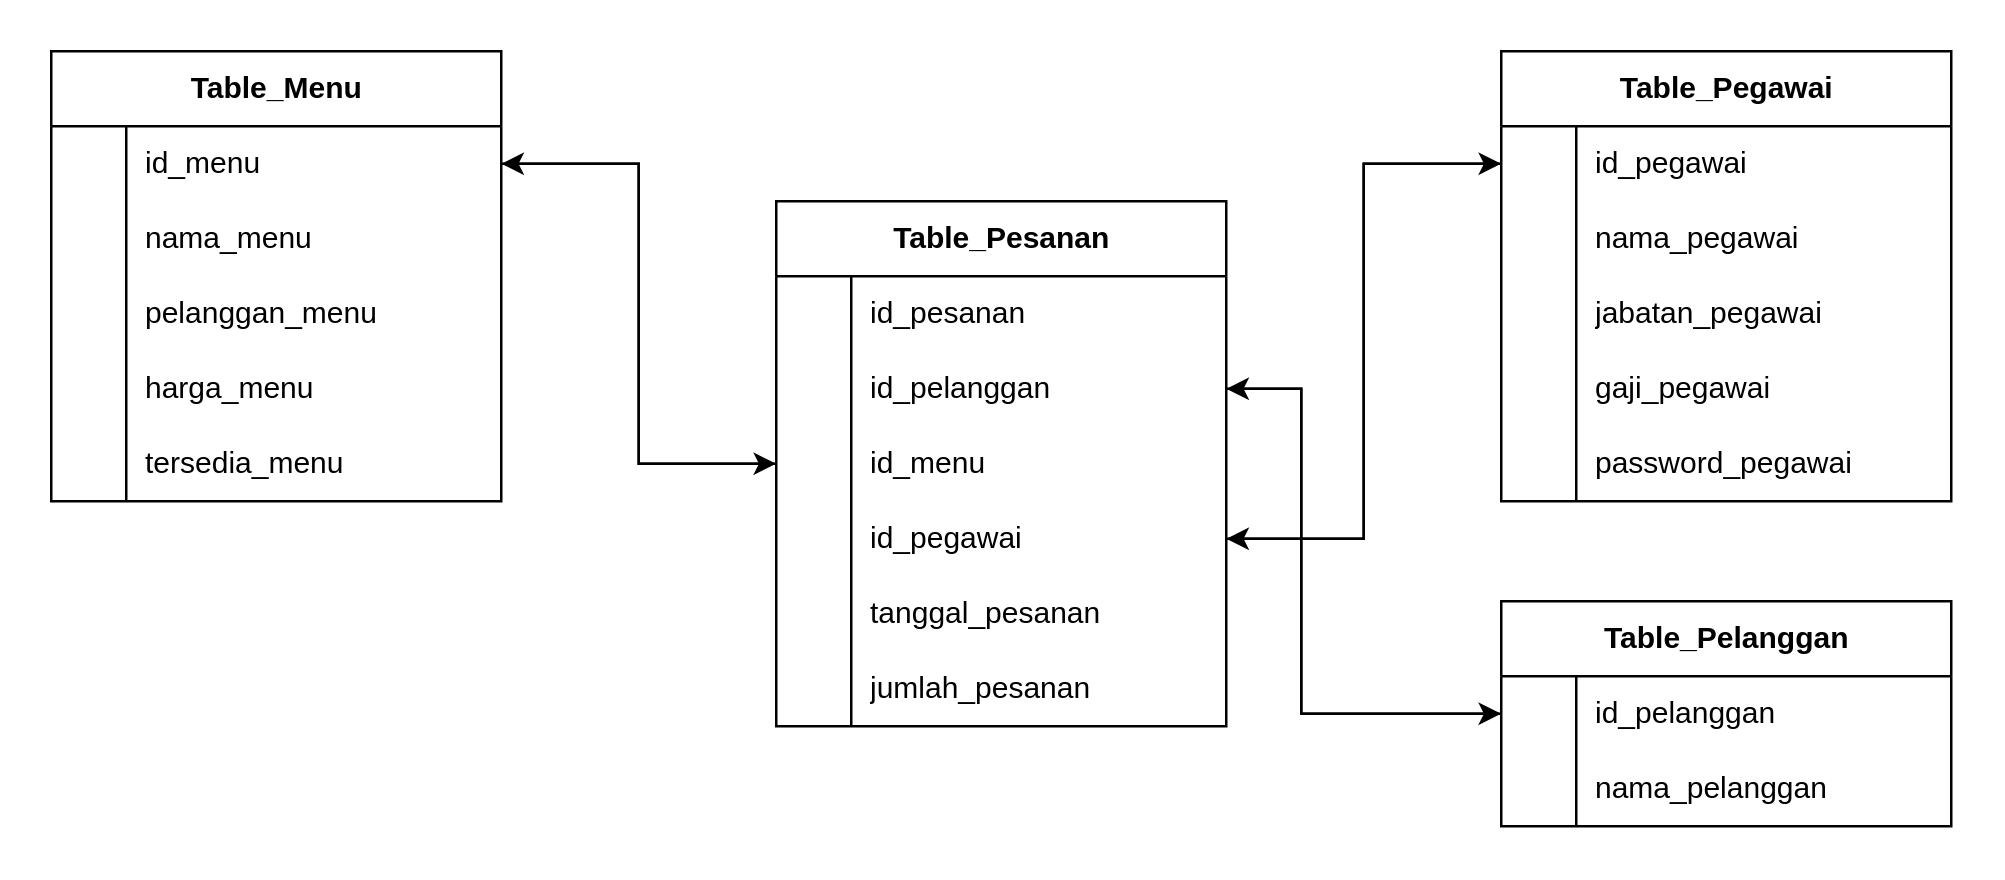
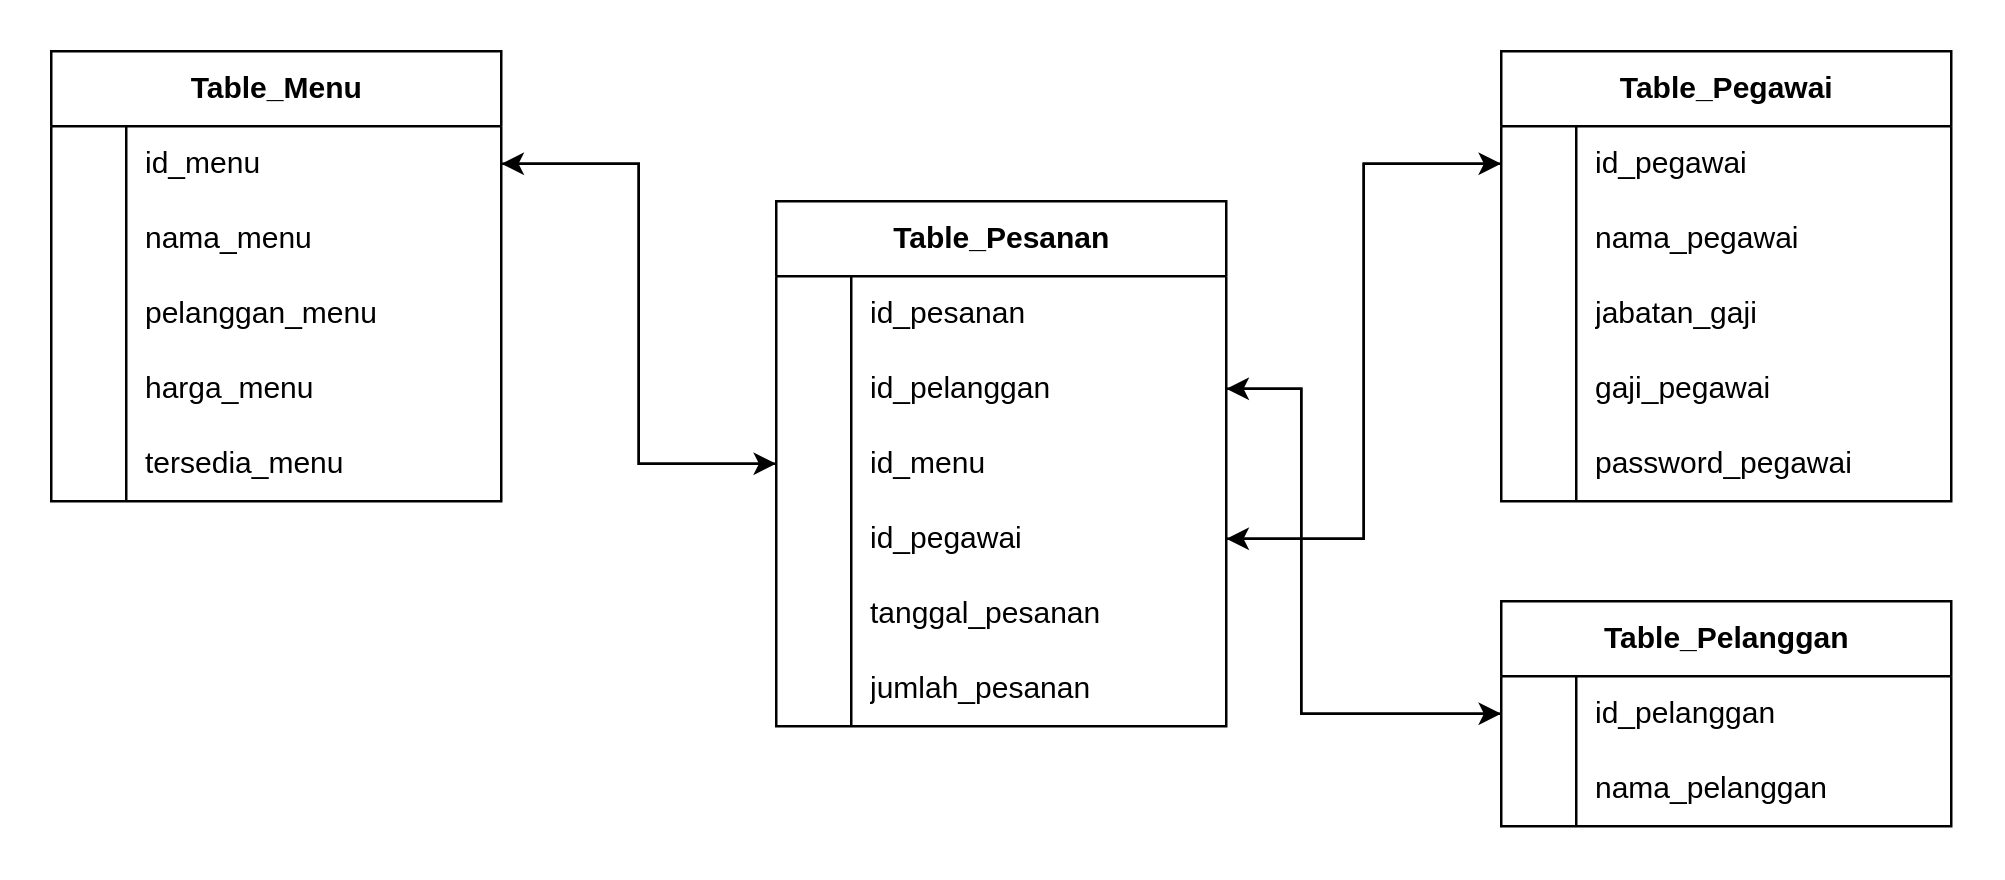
(1718, 314) -> (1693, 314)
